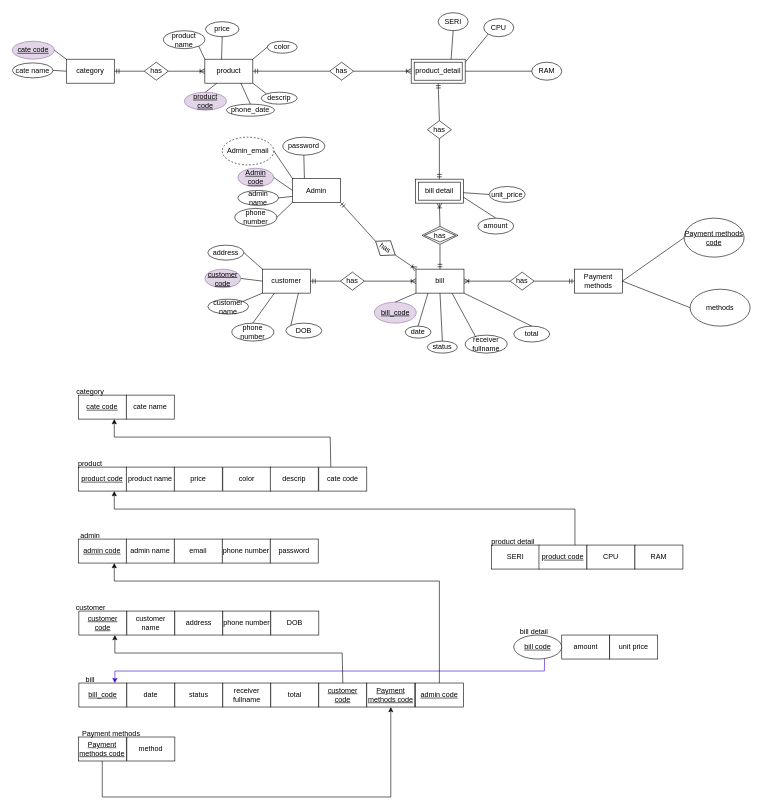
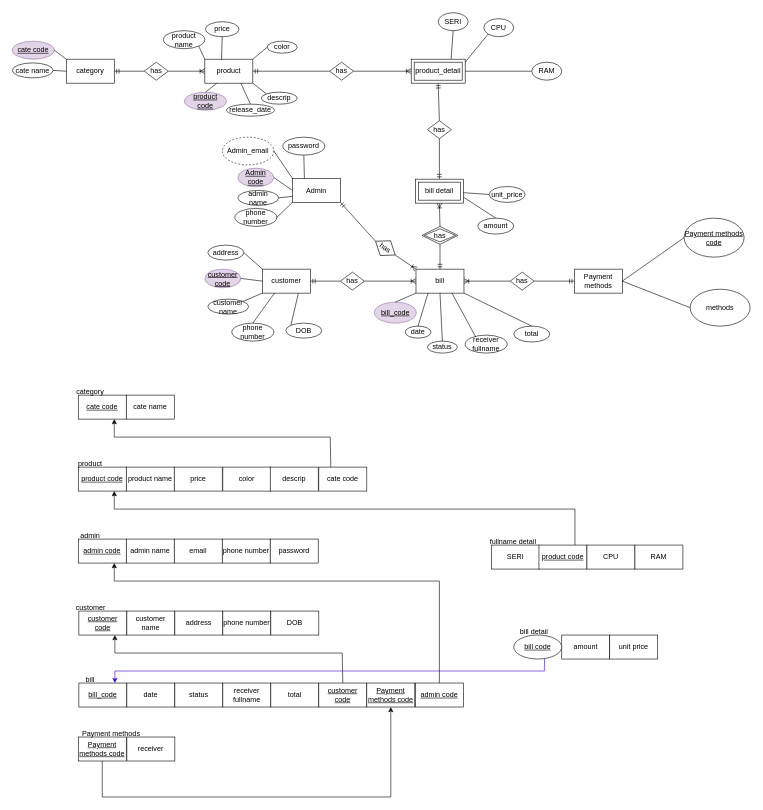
(251, 110) -> (251, 110)
(513, 542) -> (513, 542)
(151, 749) -> (151, 749)
